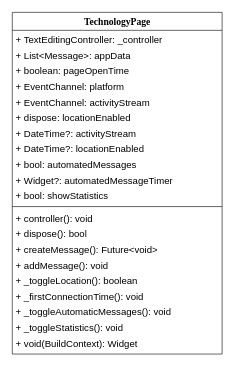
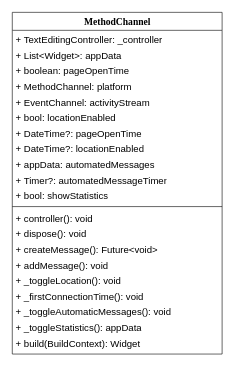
(118, 22) -> (118, 22)
(75, 56) -> (71, 56)
(74, 87) -> (77, 87)
(77, 118) -> (69, 118)
(81, 134) -> (77, 134)
(78, 165) -> (87, 165)
(96, 181) -> (93, 181)
(55, 235) -> (55, 235)
(84, 281) -> (76, 281)
(80, 328) -> (89, 328)
(82, 344) -> (84, 344)
